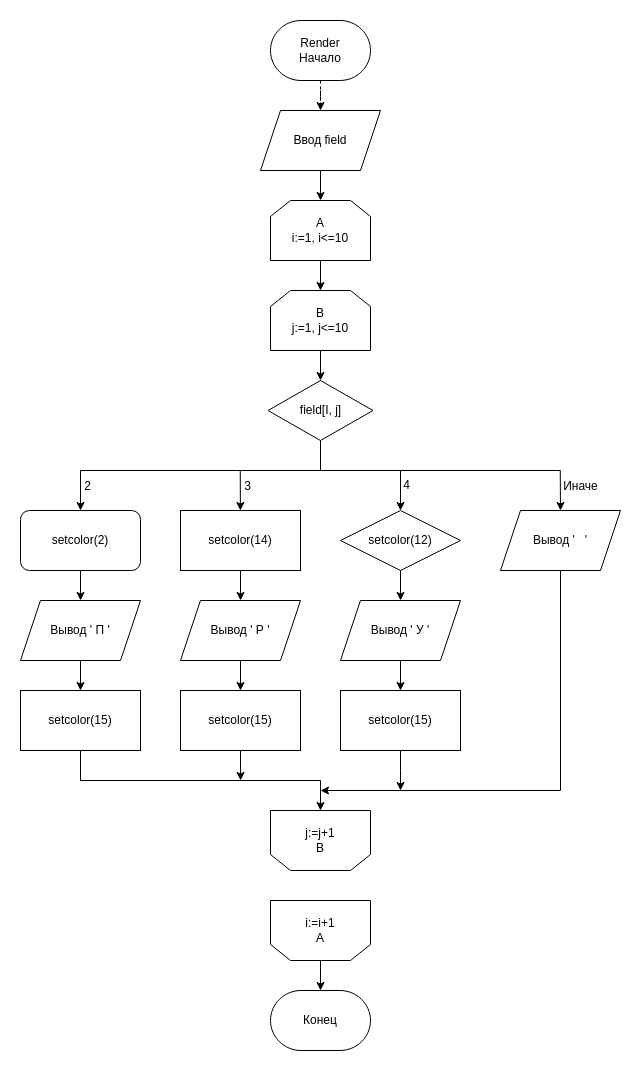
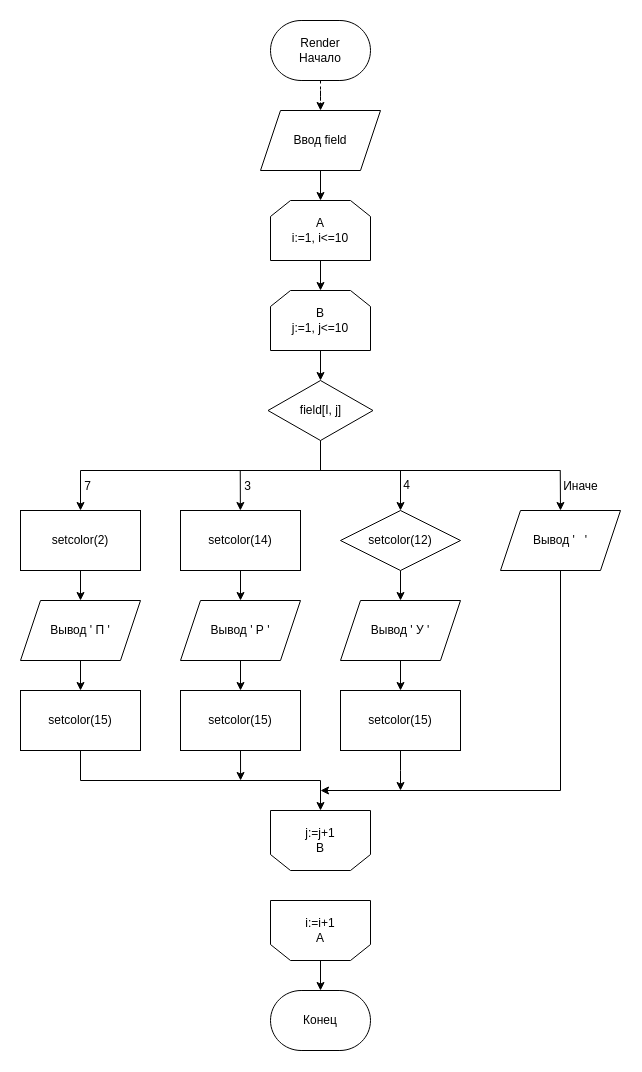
(88, 487) -> (88, 487)
(81, 541) -> (81, 541)
